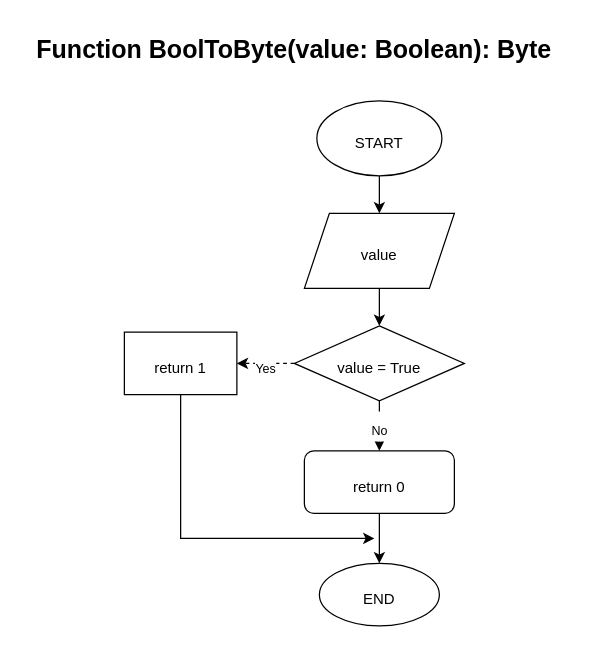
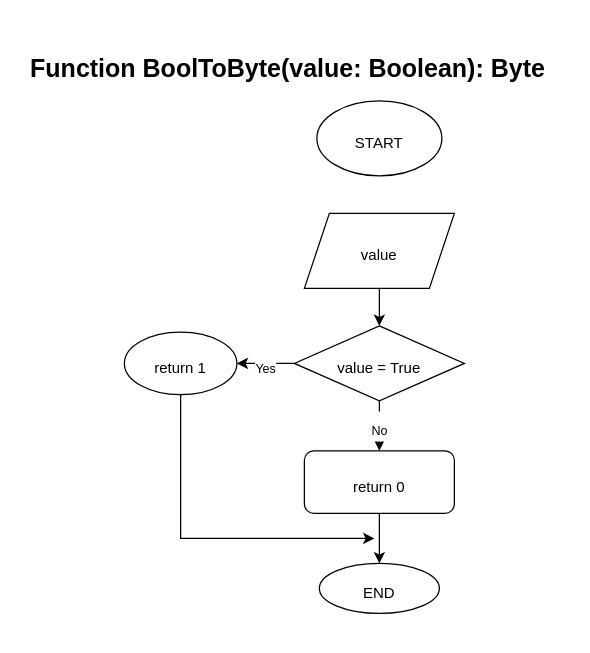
(294, 44) -> (288, 63)
(379, 199) -> none
(181, 363) -> (181, 363)
(285, 363) -> (285, 363)
(379, 594) -> (379, 588)
